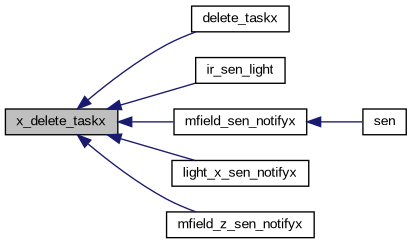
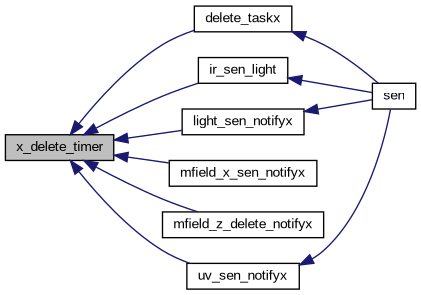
none -> (344, 57)
none -> (337, 86)
(62, 122) -> (60, 148)
(240, 122) -> (243, 122)
(240, 173) -> (243, 173)
(240, 225) -> (243, 225)
none -> (243, 276)
